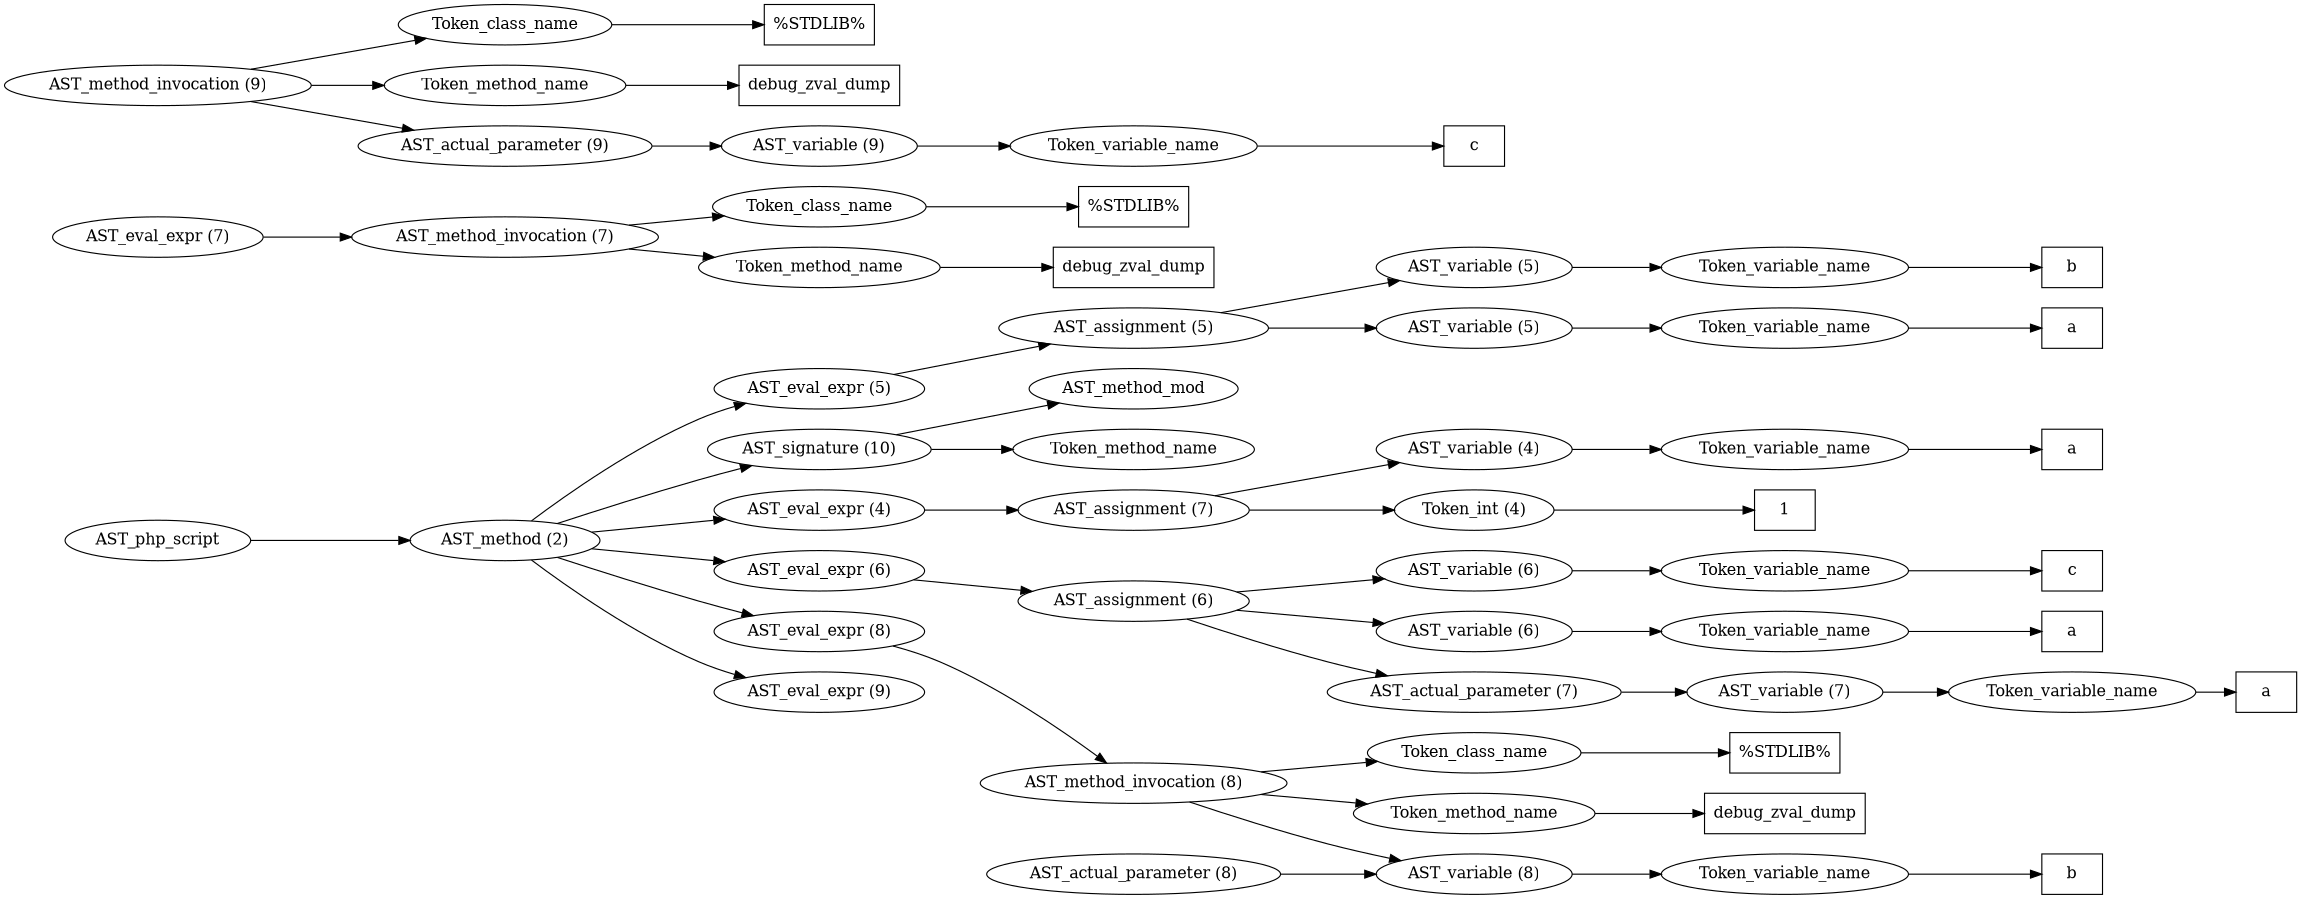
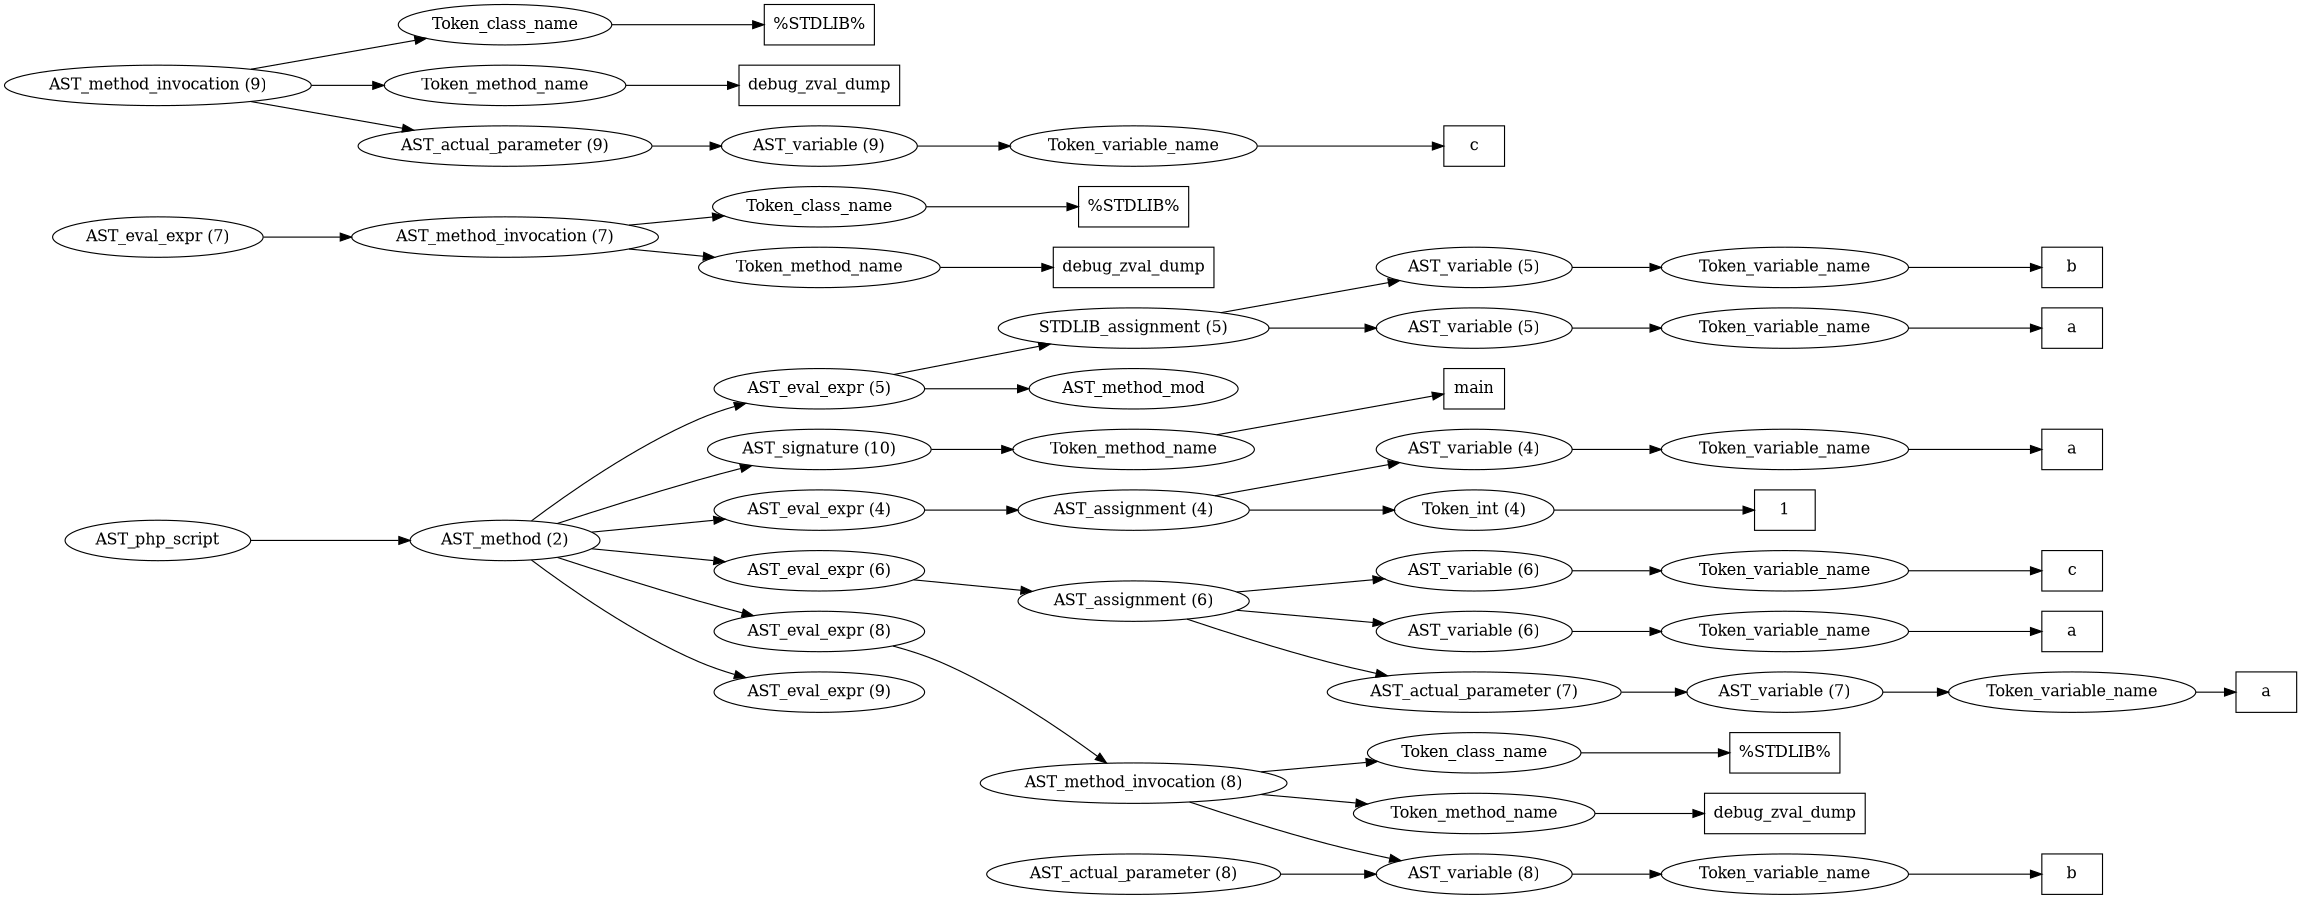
(1134, 328) -> (1134, 328)
none -> (1474, 389)
(972, 420) -> (971, 389)
(1134, 510) -> (1134, 510)
